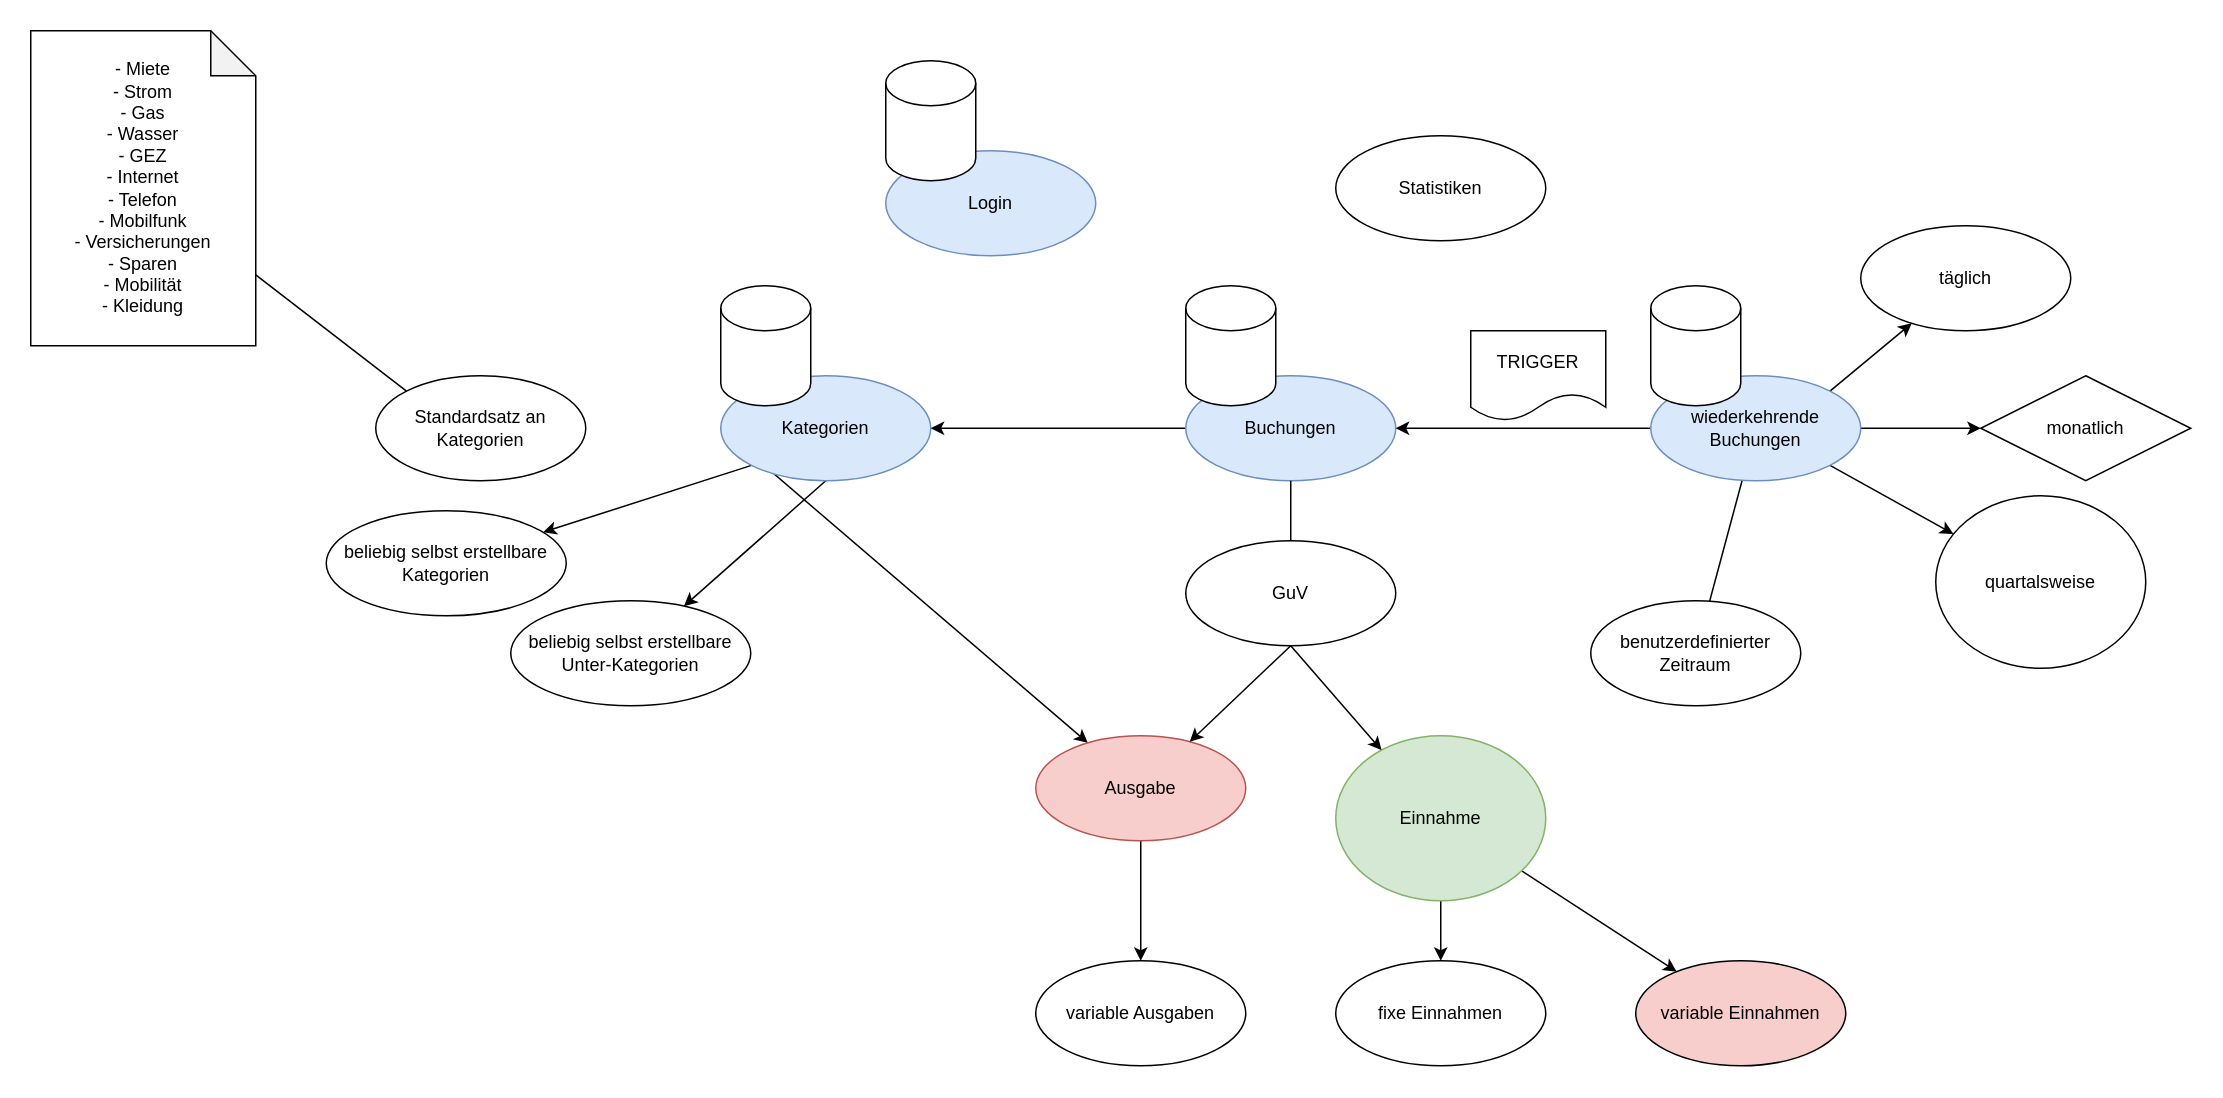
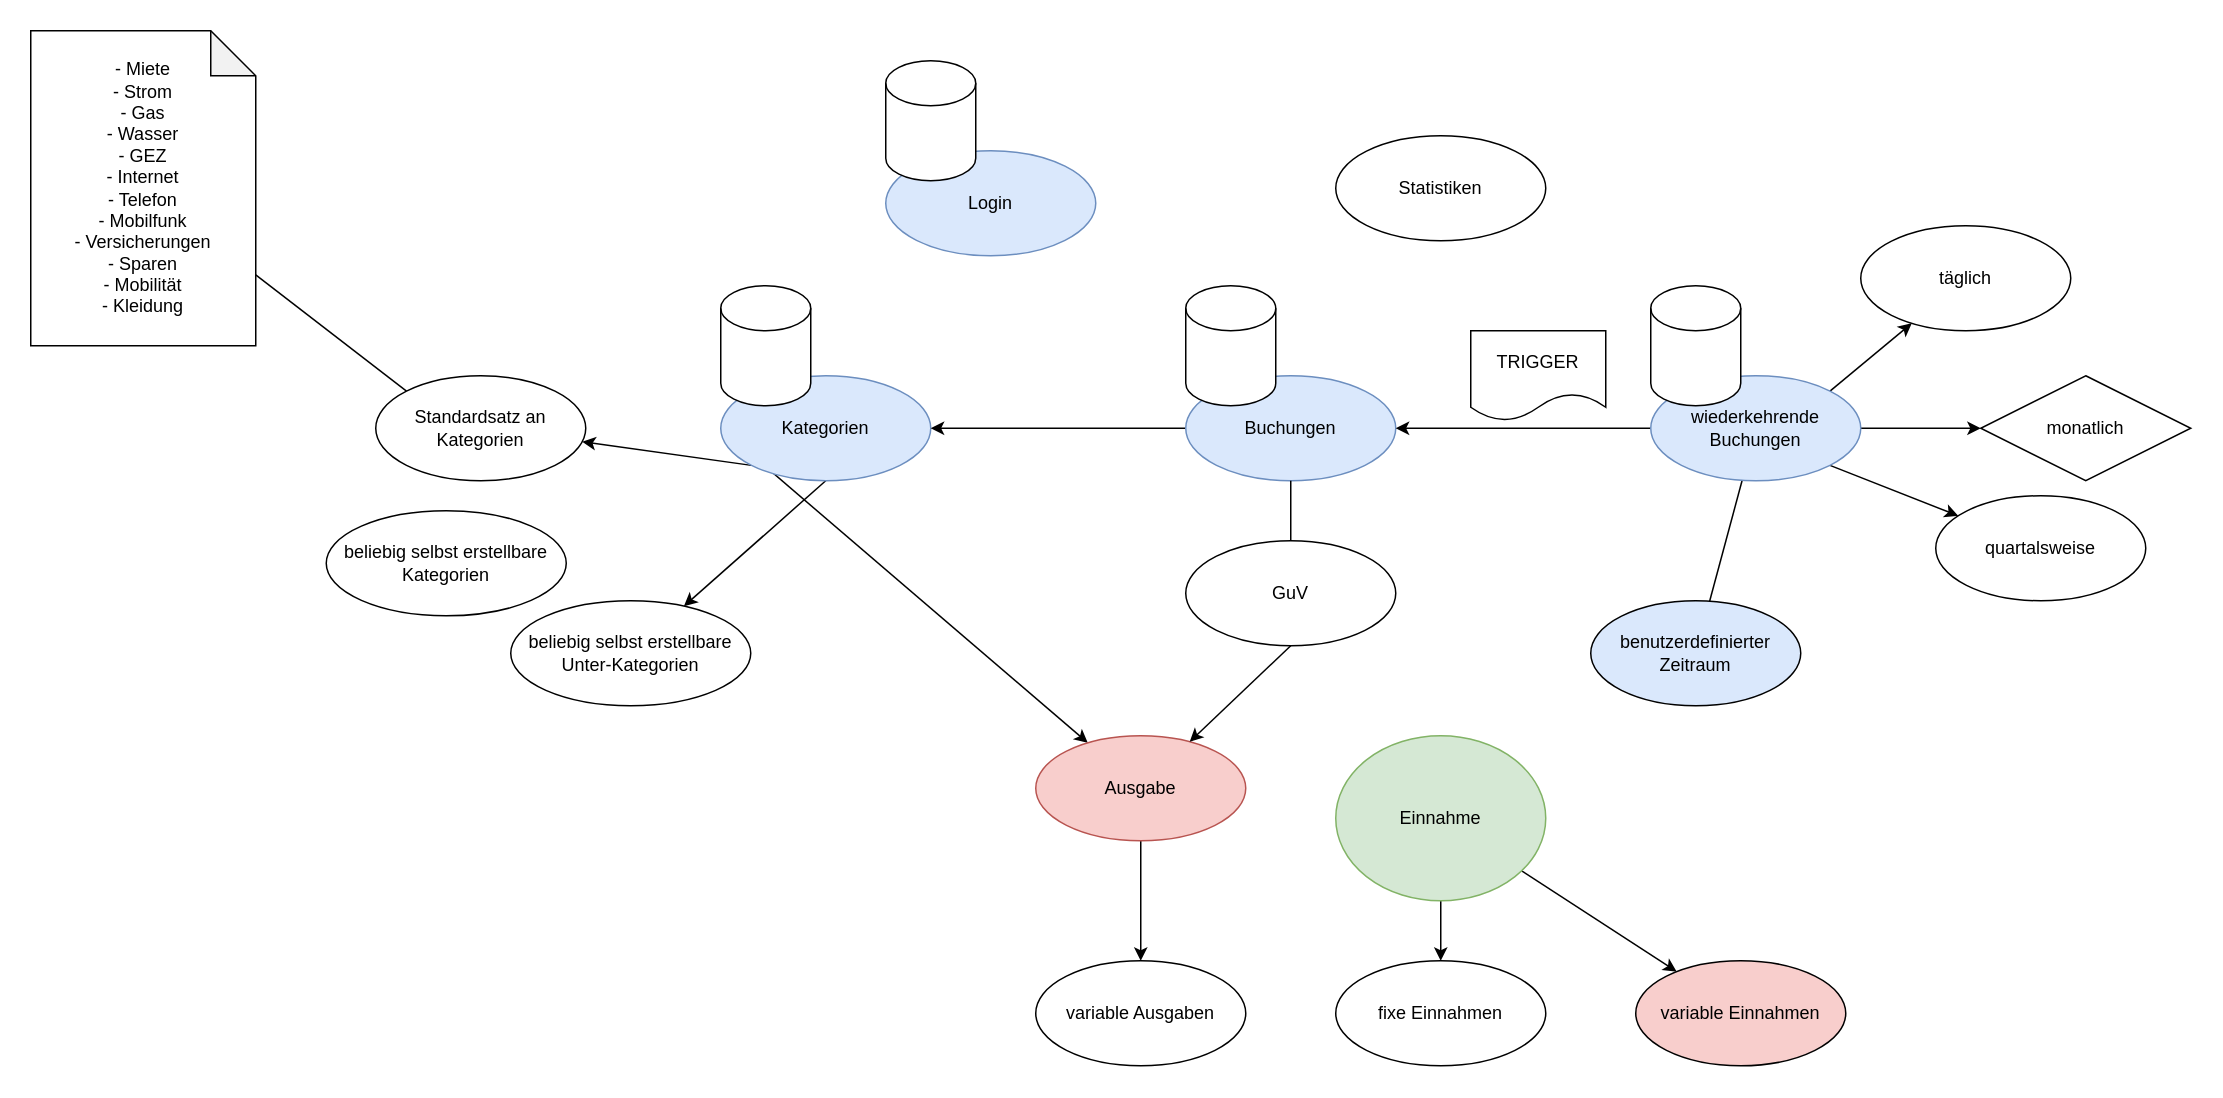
(651, 498) -> (671, 454)
(2041, 582) -> (2041, 548)
(1696, 653) -> (1696, 653)
(1333, 694) -> none
